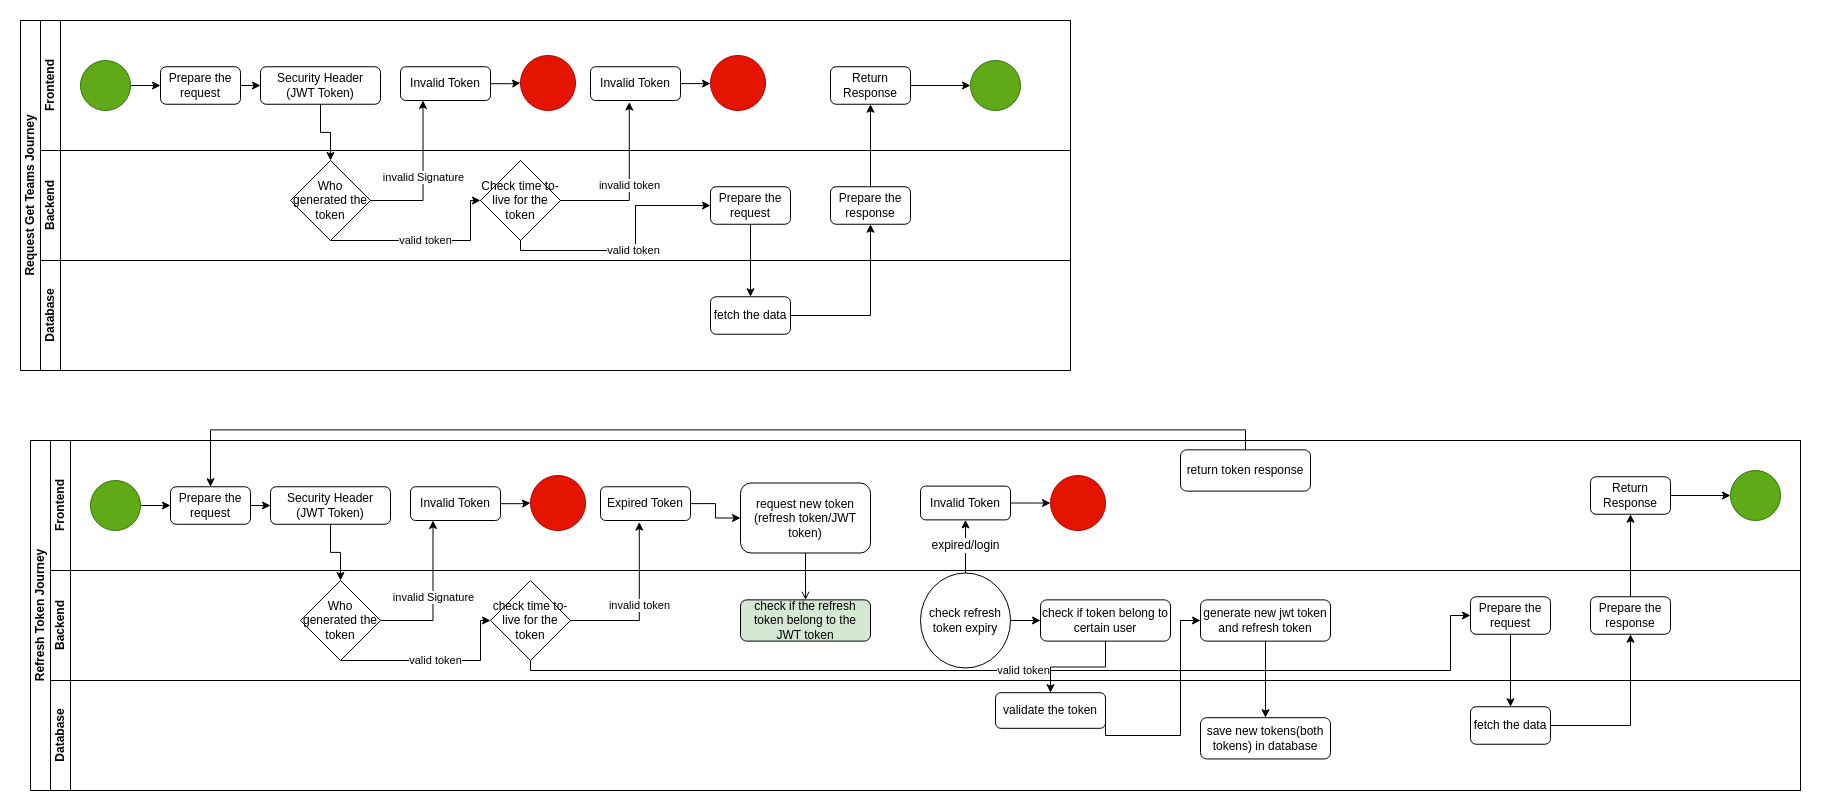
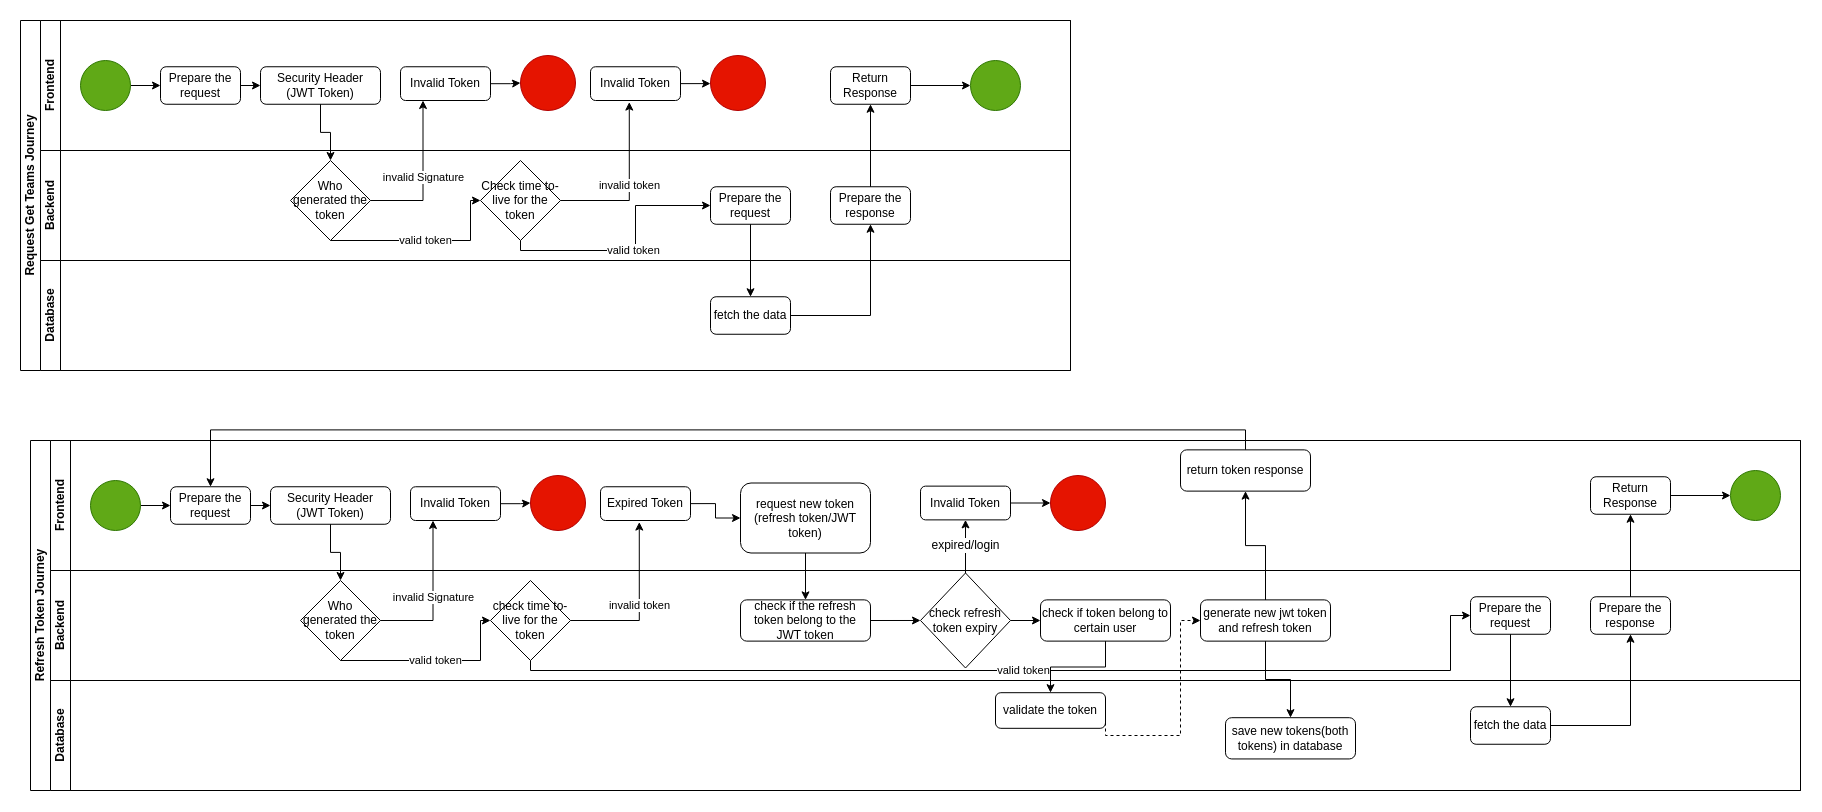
none -> (1259, 546)
(806, 593) -> (806, 591)
(806, 620) -> (806, 620)
none -> (892, 620)
(966, 620) -> (966, 620)
(1181, 715) -> (1181, 715)
(1266, 738) -> (1291, 738)
